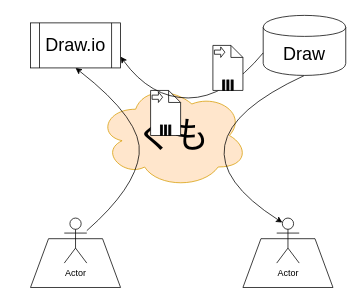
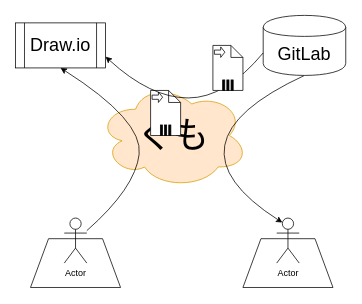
(75, 45) -> (60, 45)
(304, 54) -> (304, 54)
